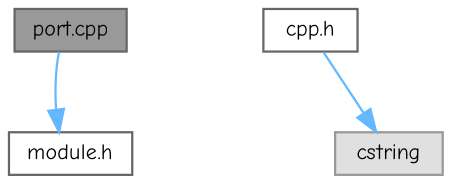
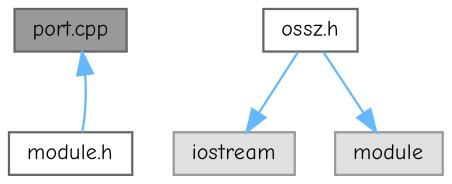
(310, 30) -> (310, 30)
(56, 81) -> (85, 104)
none -> (234, 154)
(389, 154) -> (389, 154)
